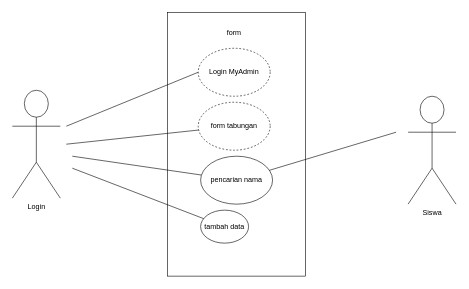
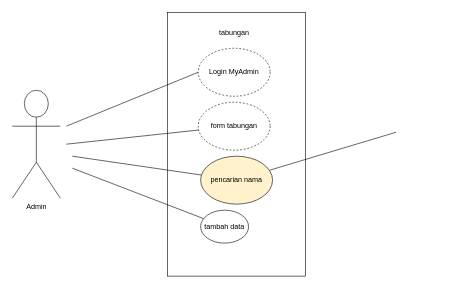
(234, 33) -> (234, 33)
(432, 150) -> none
(237, 180) -> (237, 180)
(37, 207) -> (37, 207)
